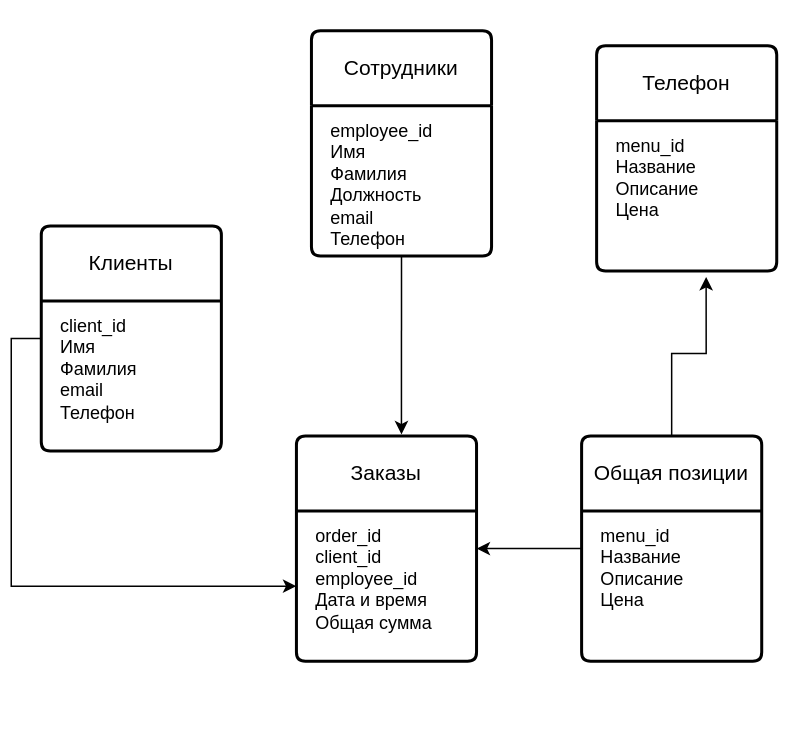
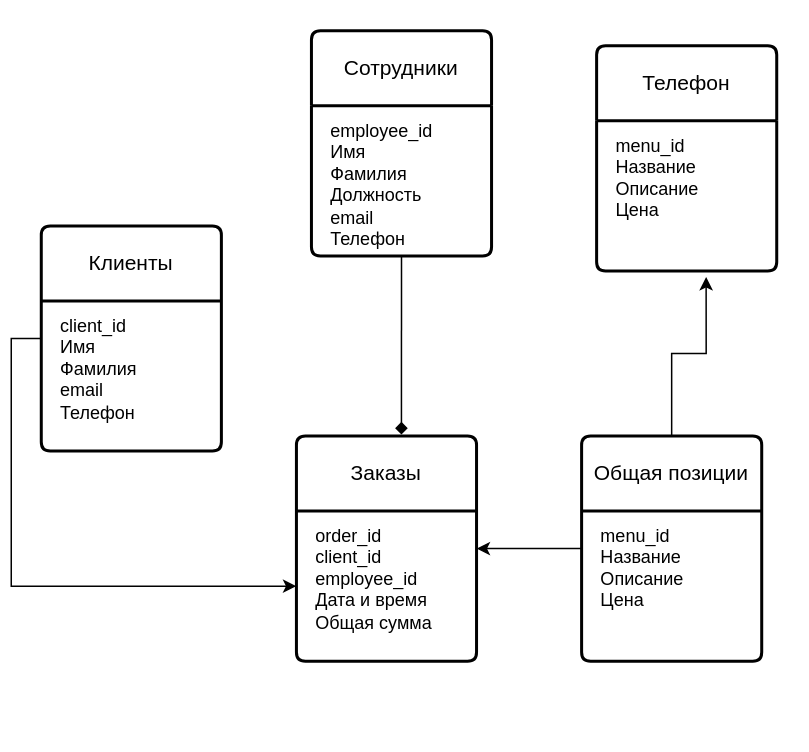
(401, 423) -> (401, 422)
